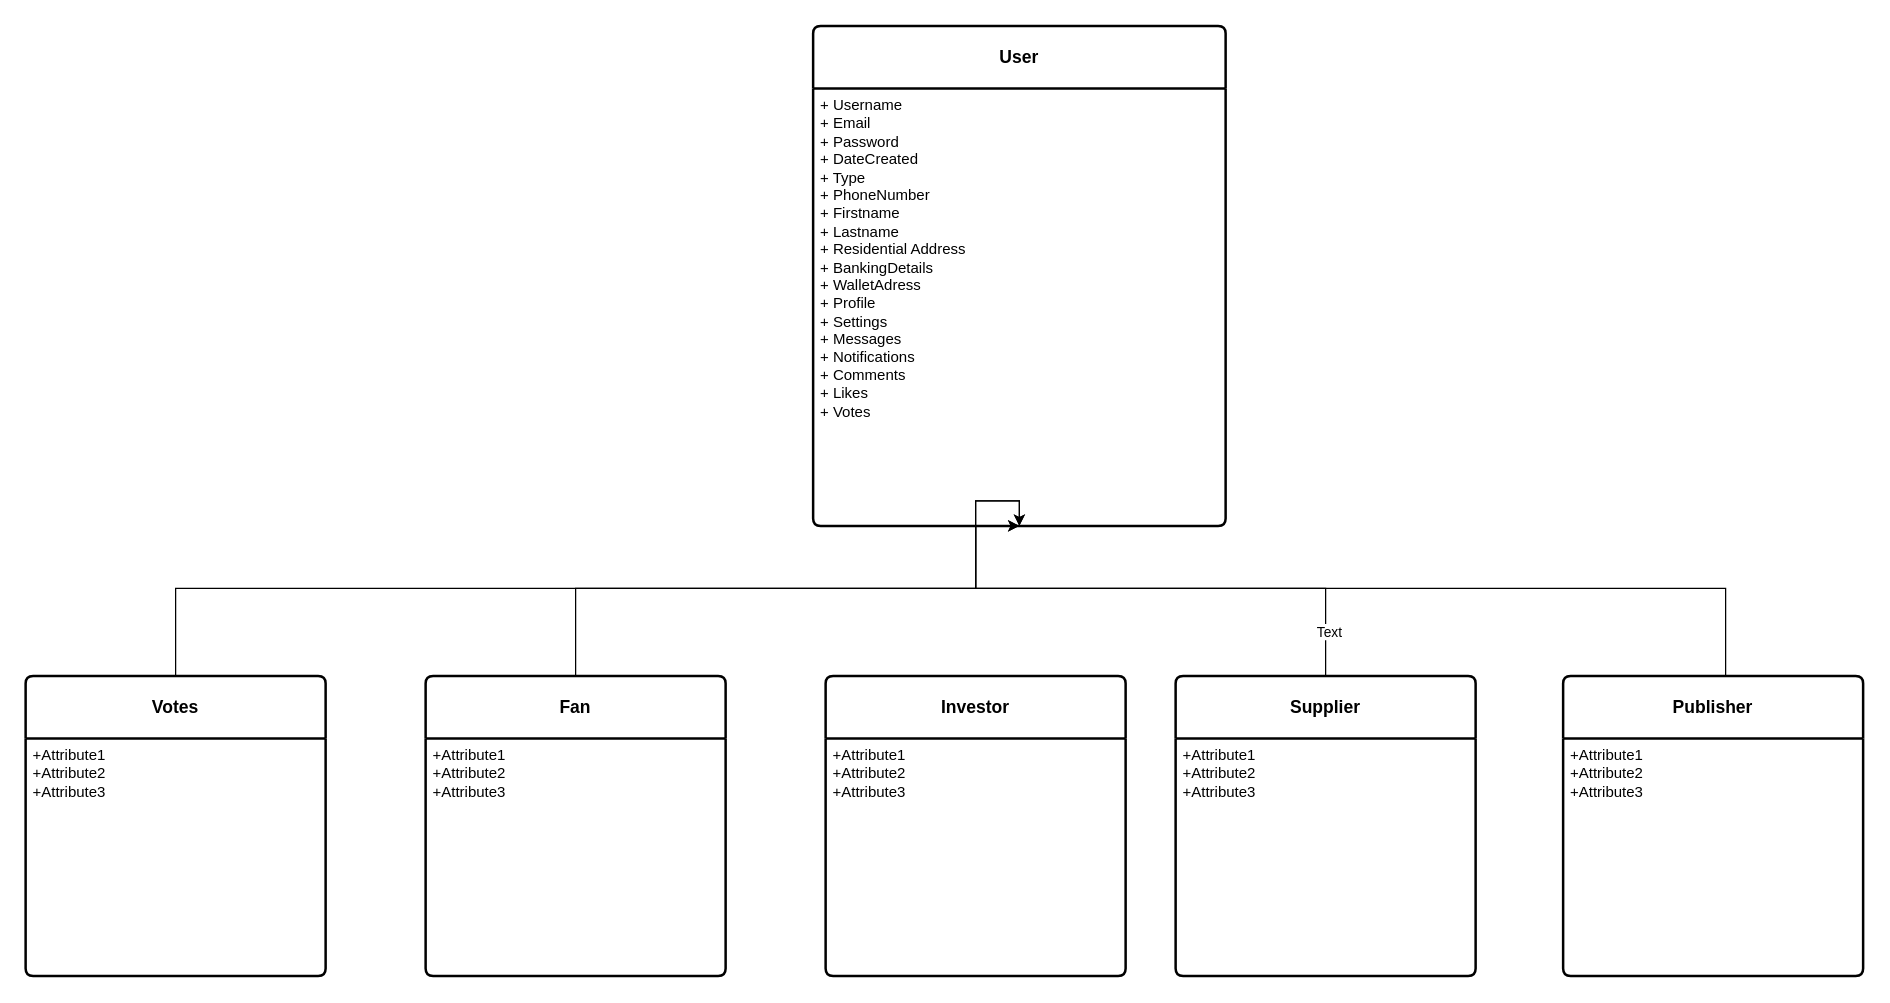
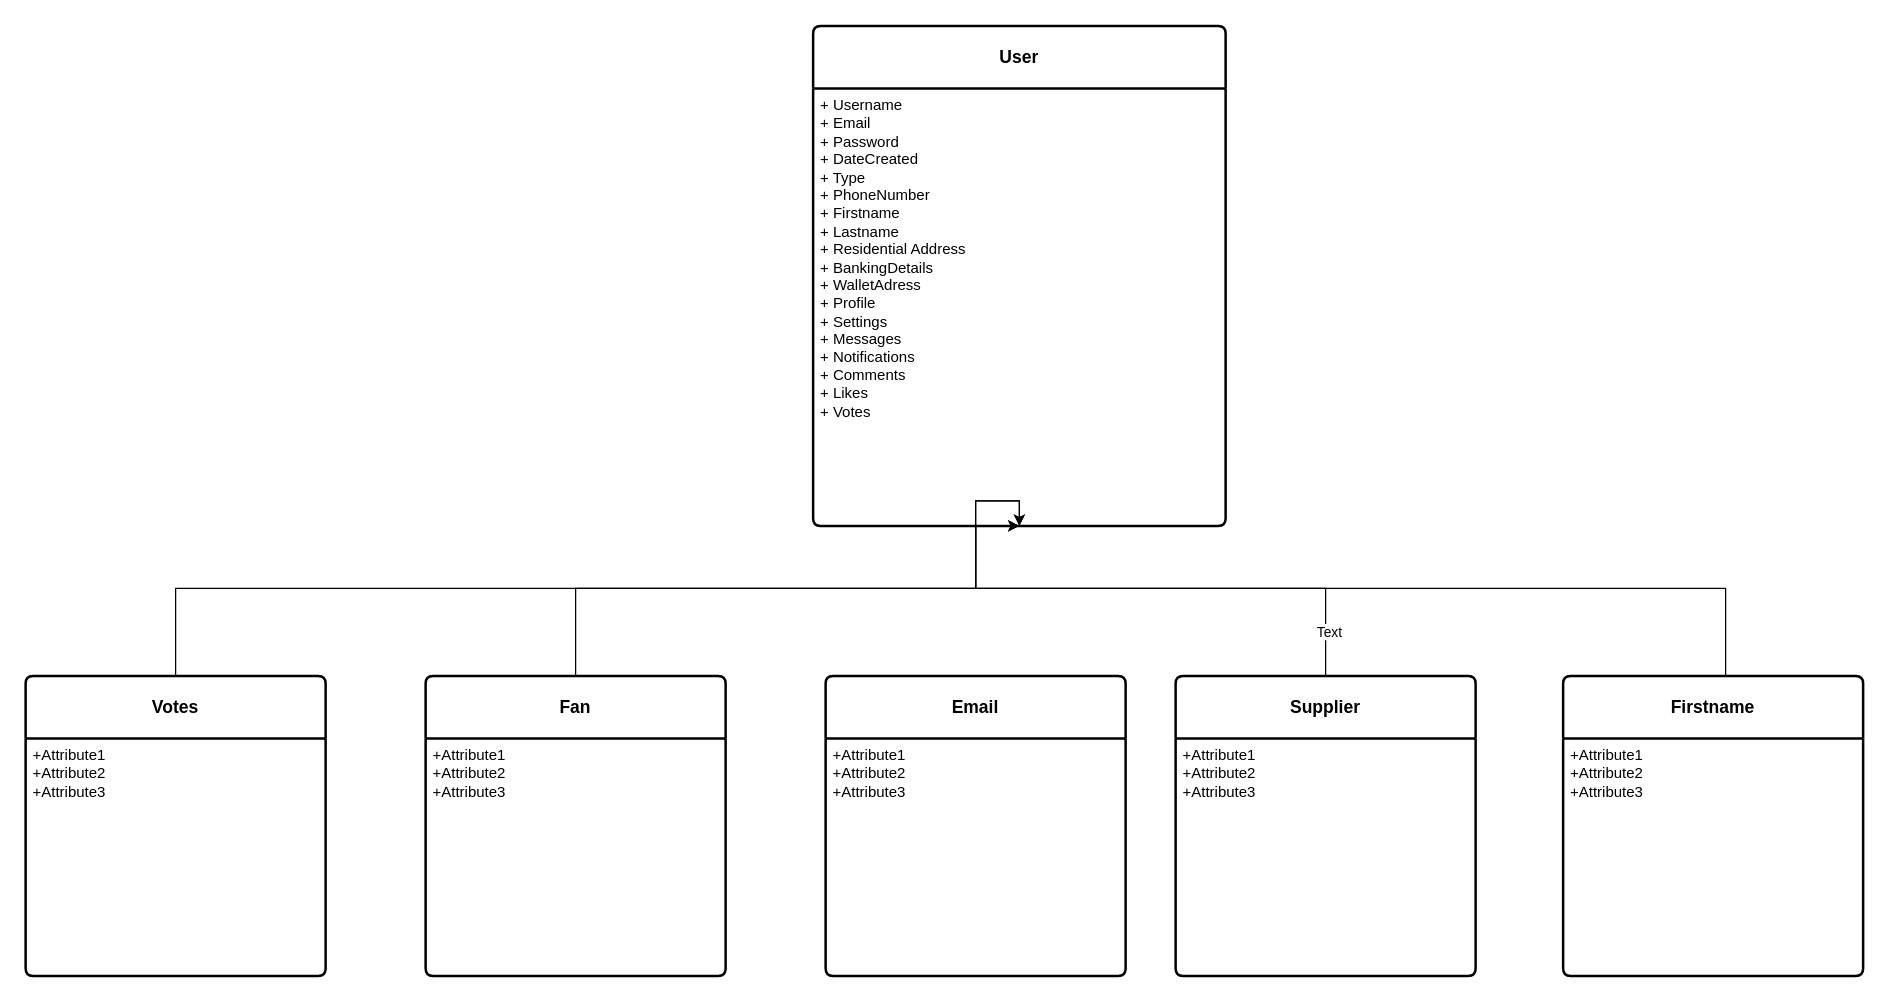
(976, 707) -> (976, 707)
(1713, 707) -> (1713, 707)
